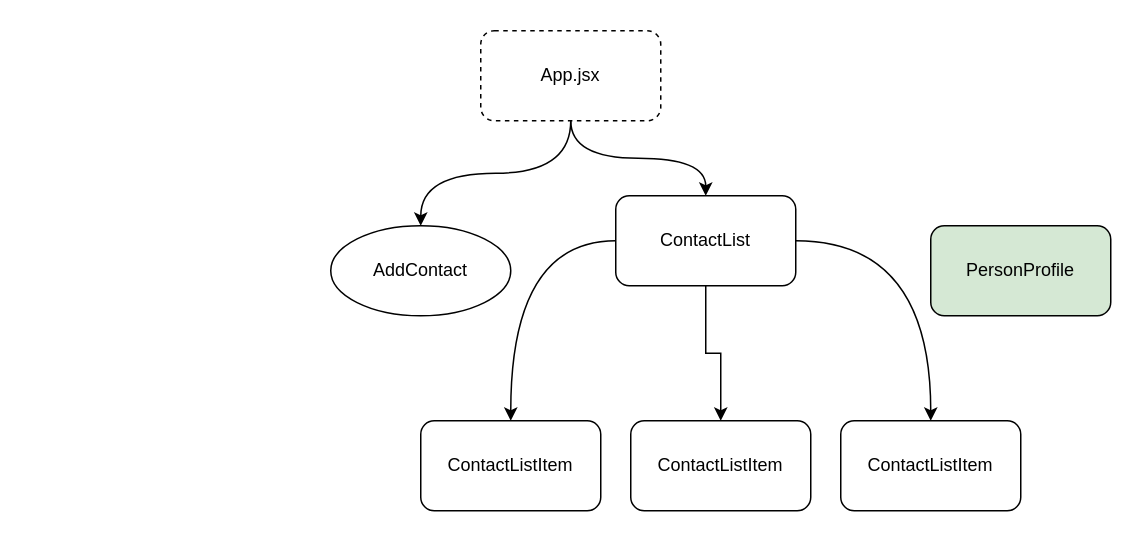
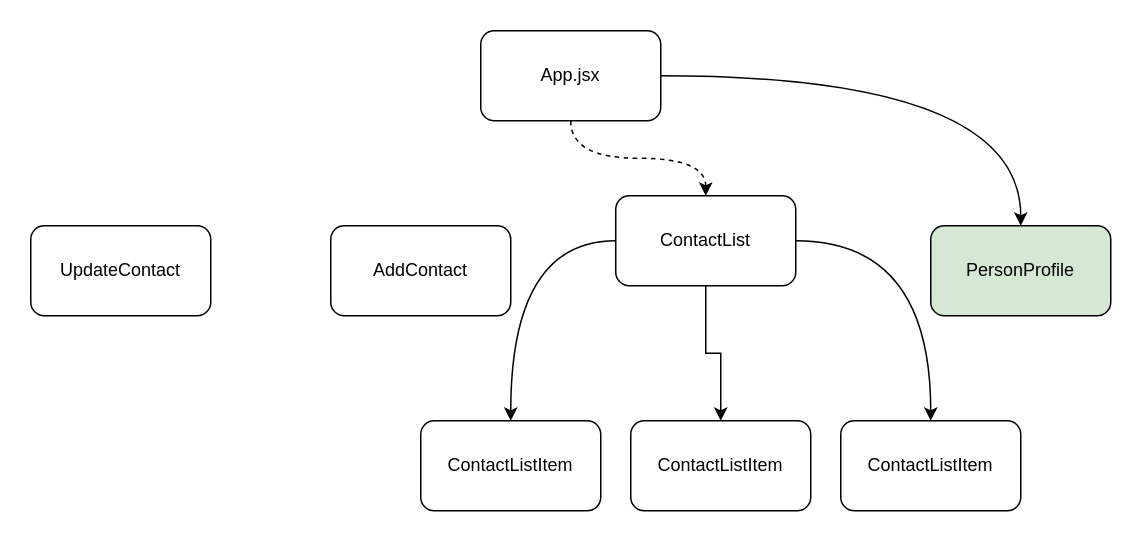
(571, 76) -> (571, 76)
none -> (869, 94)
(637, 158) -> (637, 158)
(495, 173) -> none
none -> (121, 271)
(421, 271) -> (421, 271)
